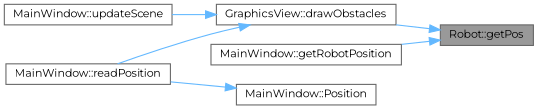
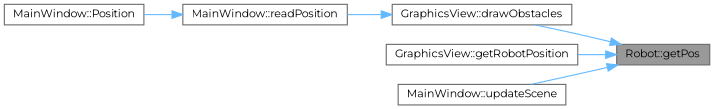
(189, 15) -> (569, 76)
(306, 55) -> (482, 55)
(198, 84) -> (158, 15)
